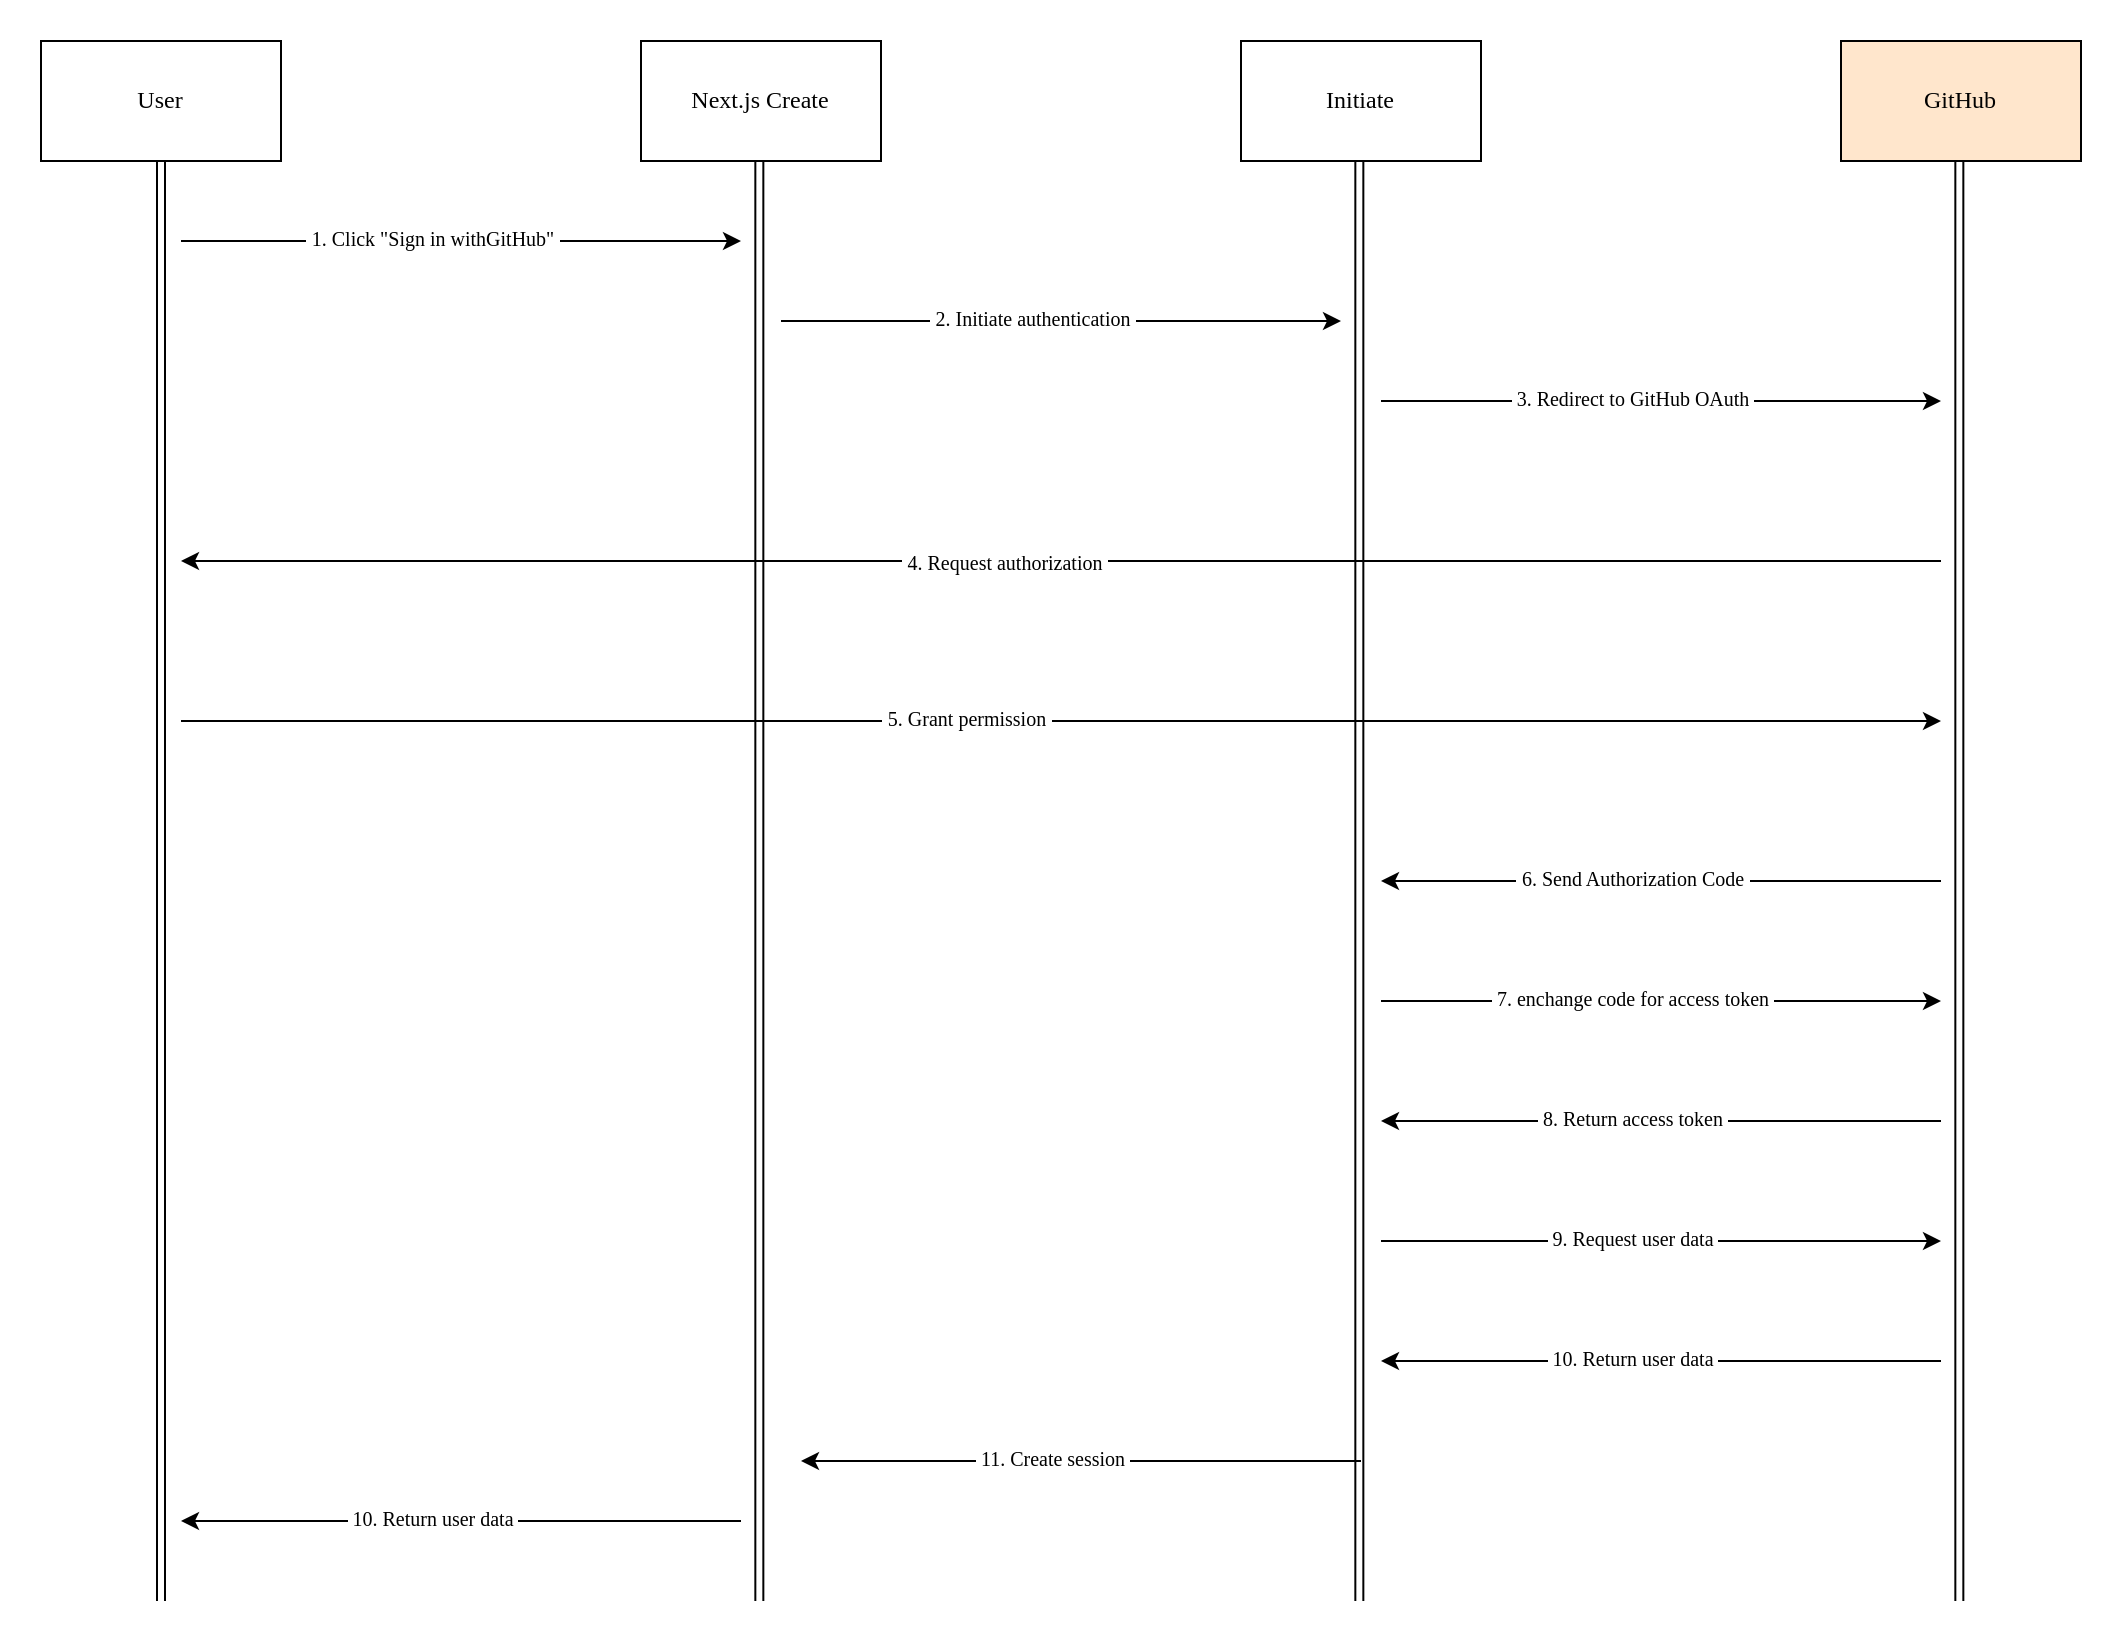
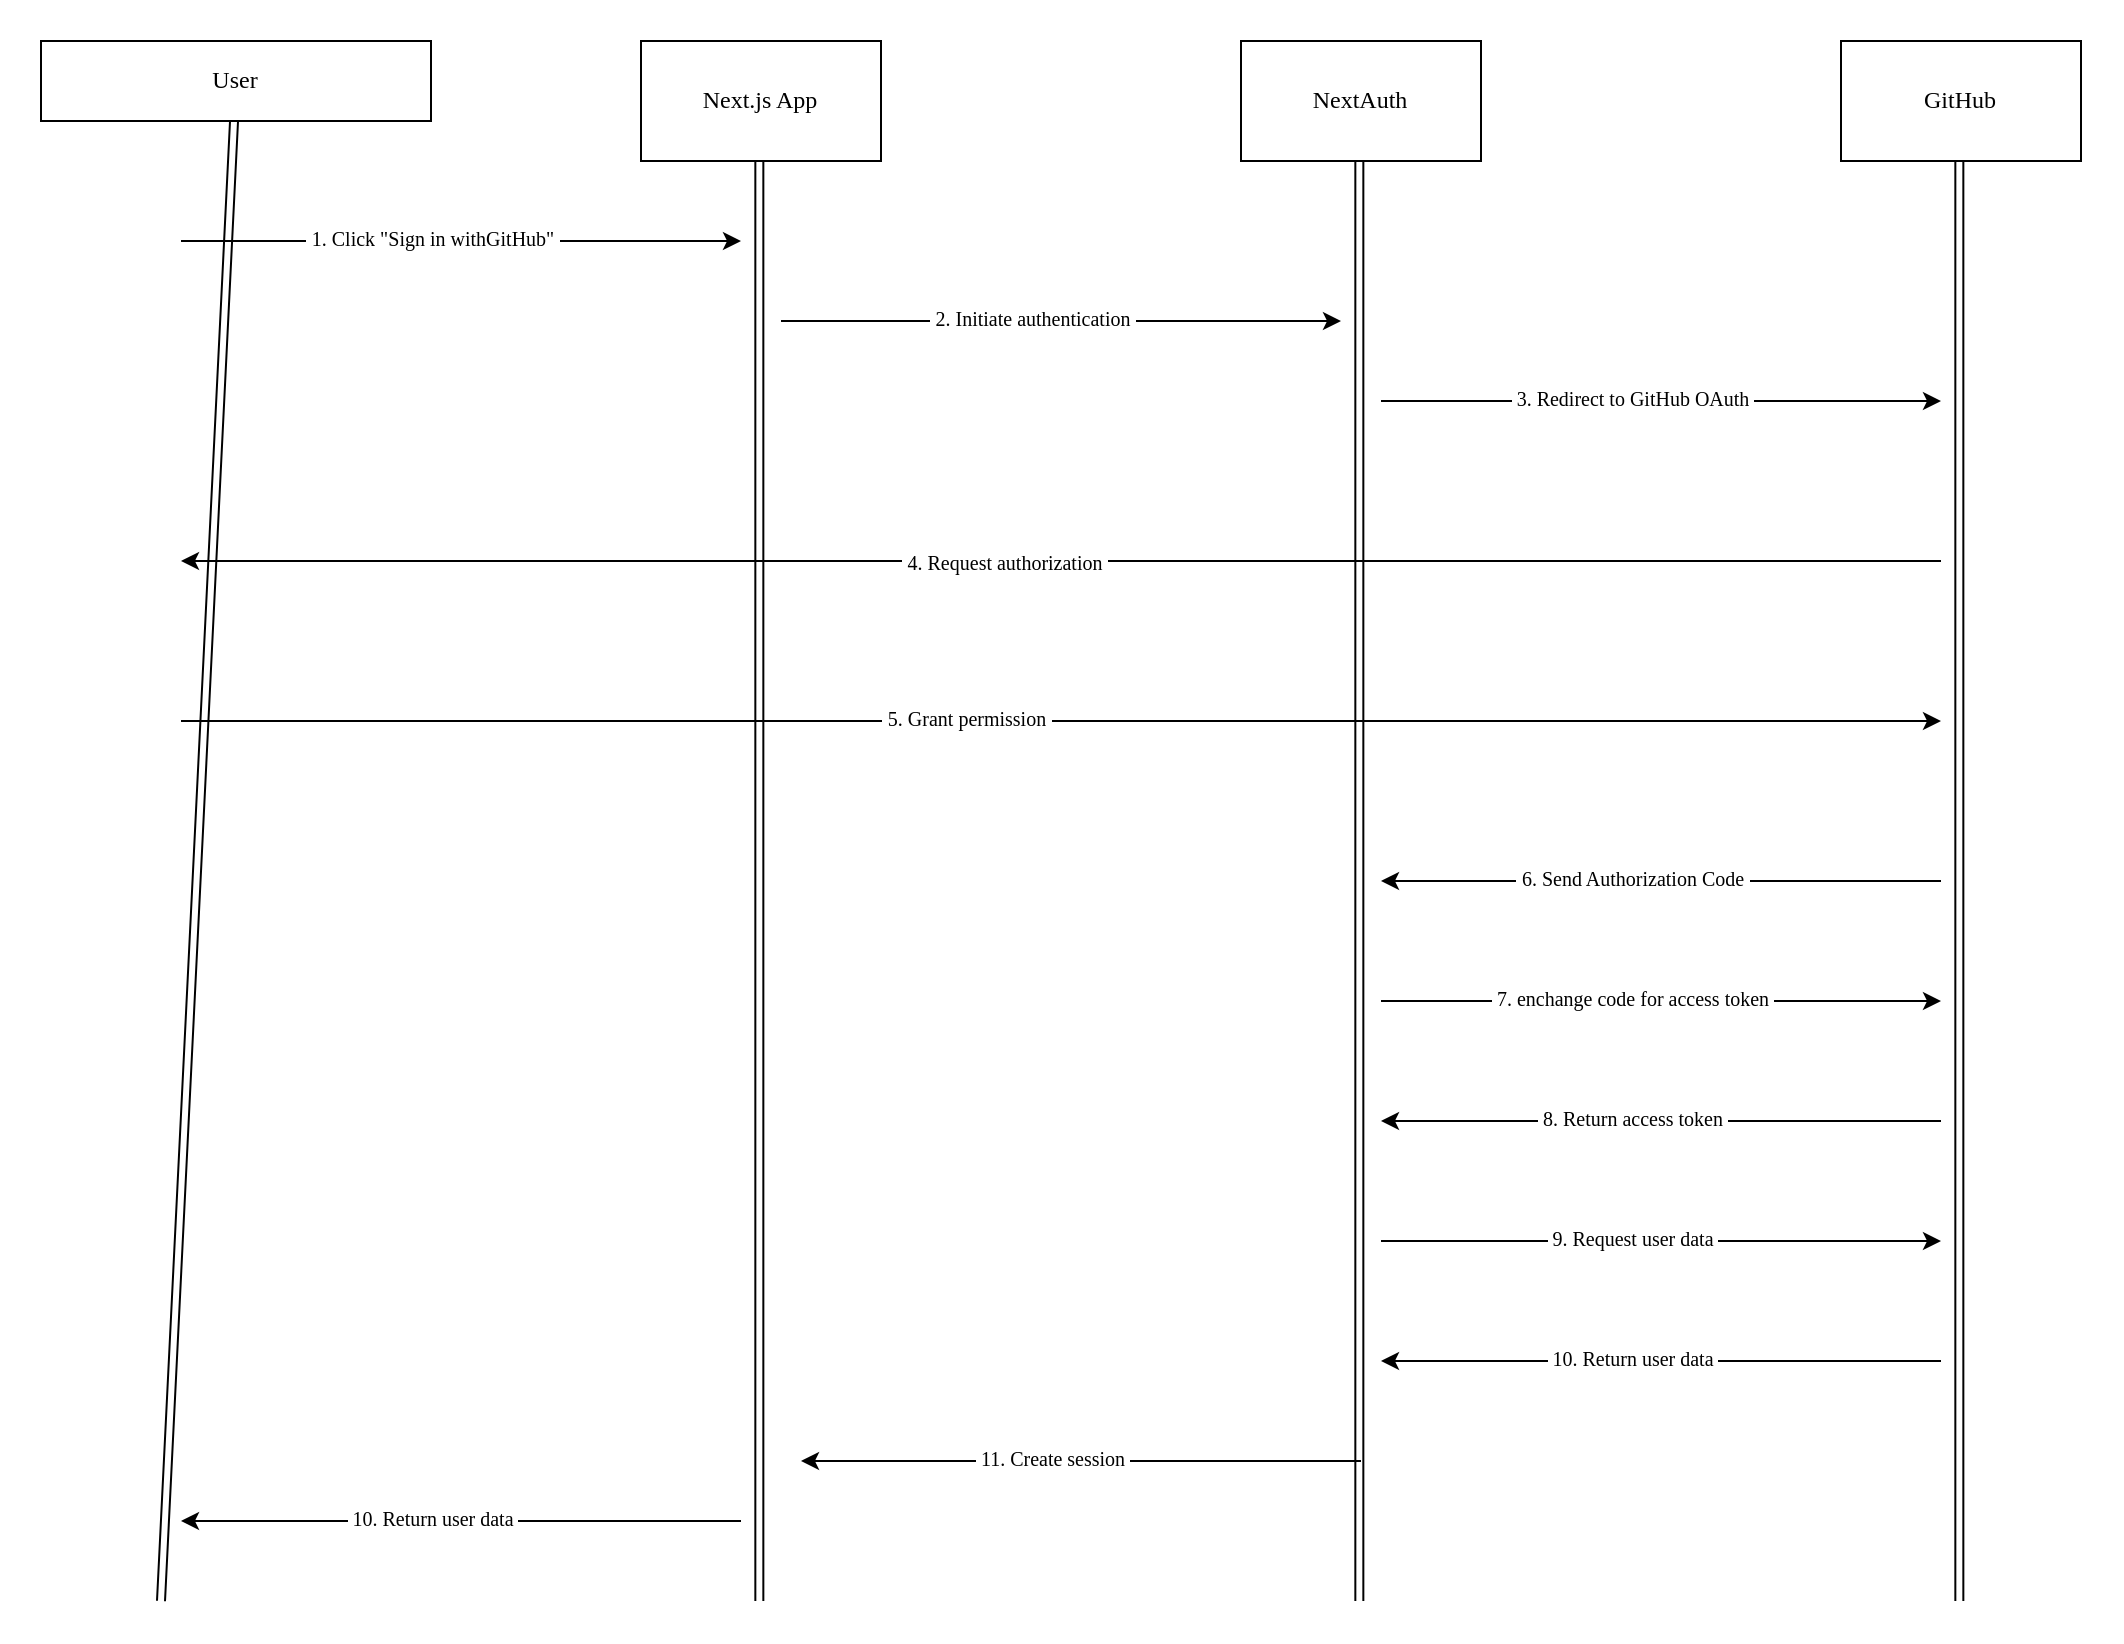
(161, 101) -> (236, 81)
(761, 101) -> (761, 101)
(1361, 101) -> (1361, 101)
(1961, 101) -> (1961, 101)
